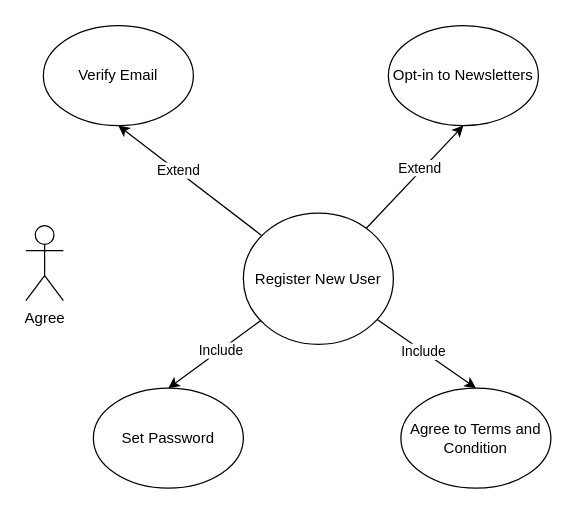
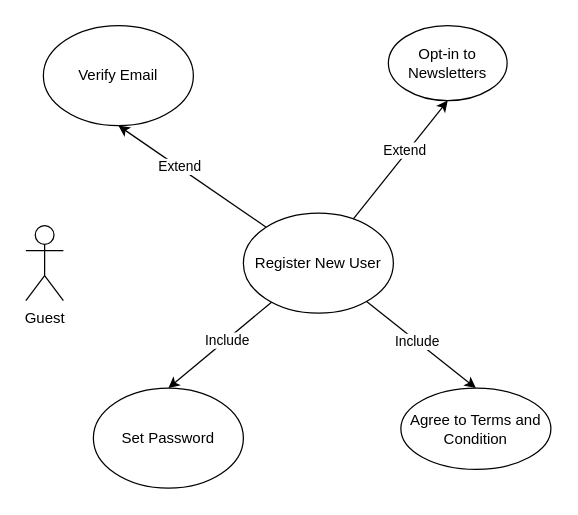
(463, 76) -> (448, 63)
(318, 279) -> (318, 263)
(45, 318) -> (45, 318)
(476, 438) -> (476, 429)
